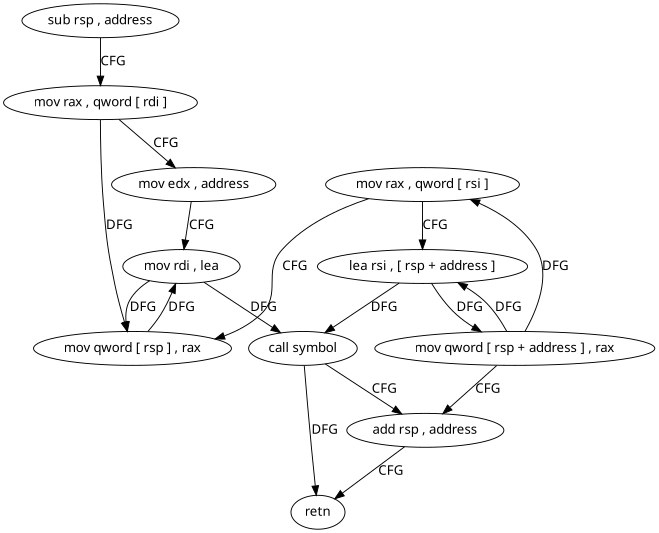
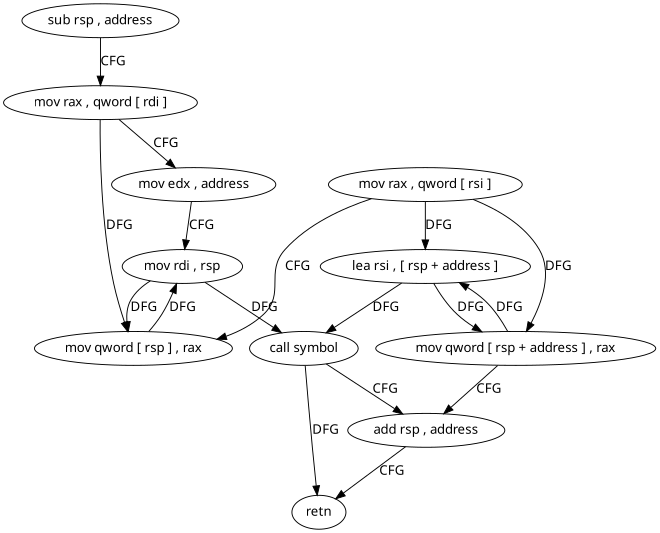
(436, 226) -> (439, 226)
(539, 255) -> (537, 247)
(181, 266) -> (182, 266)
